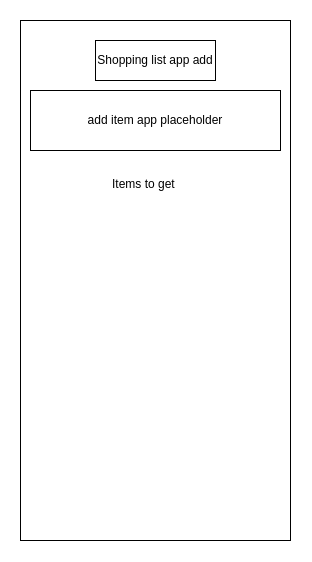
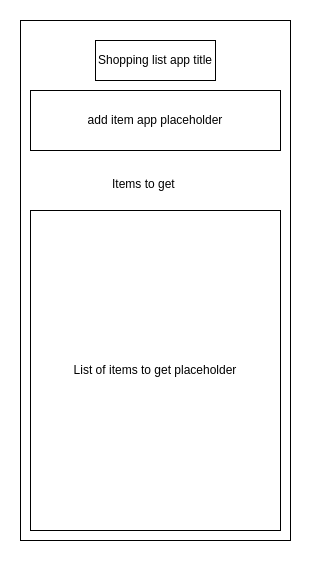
(156, 61) -> (156, 61)
none -> (156, 371)
